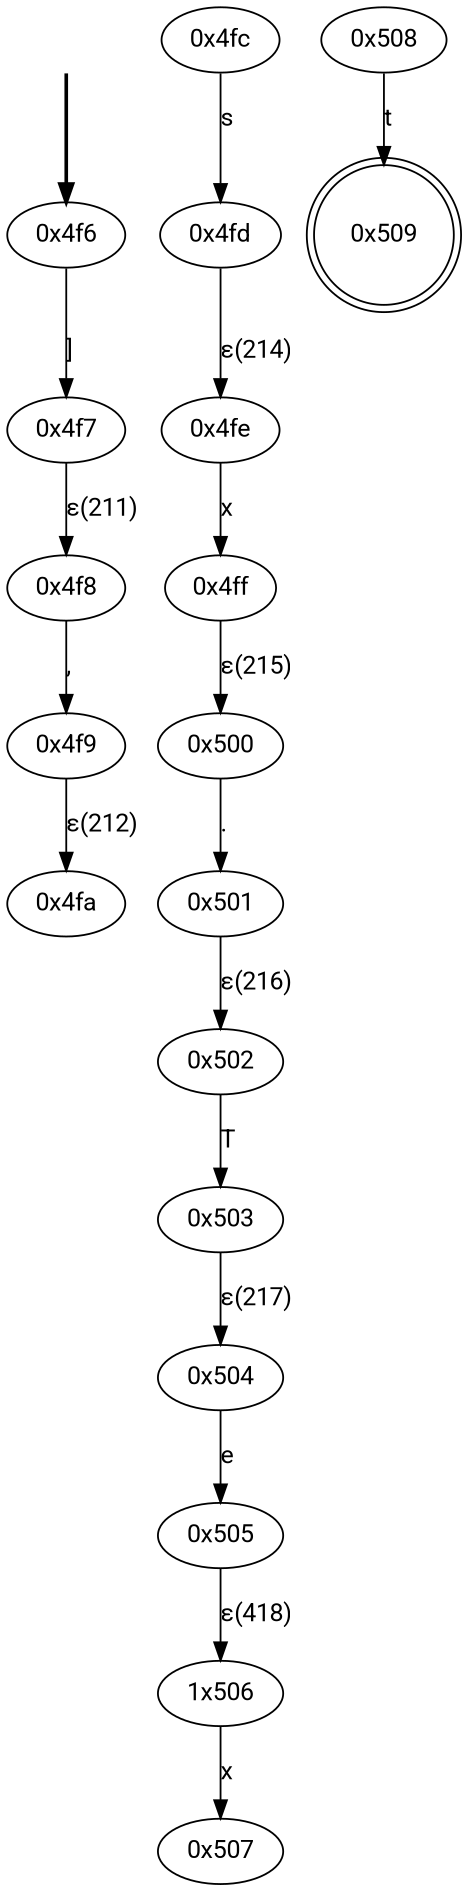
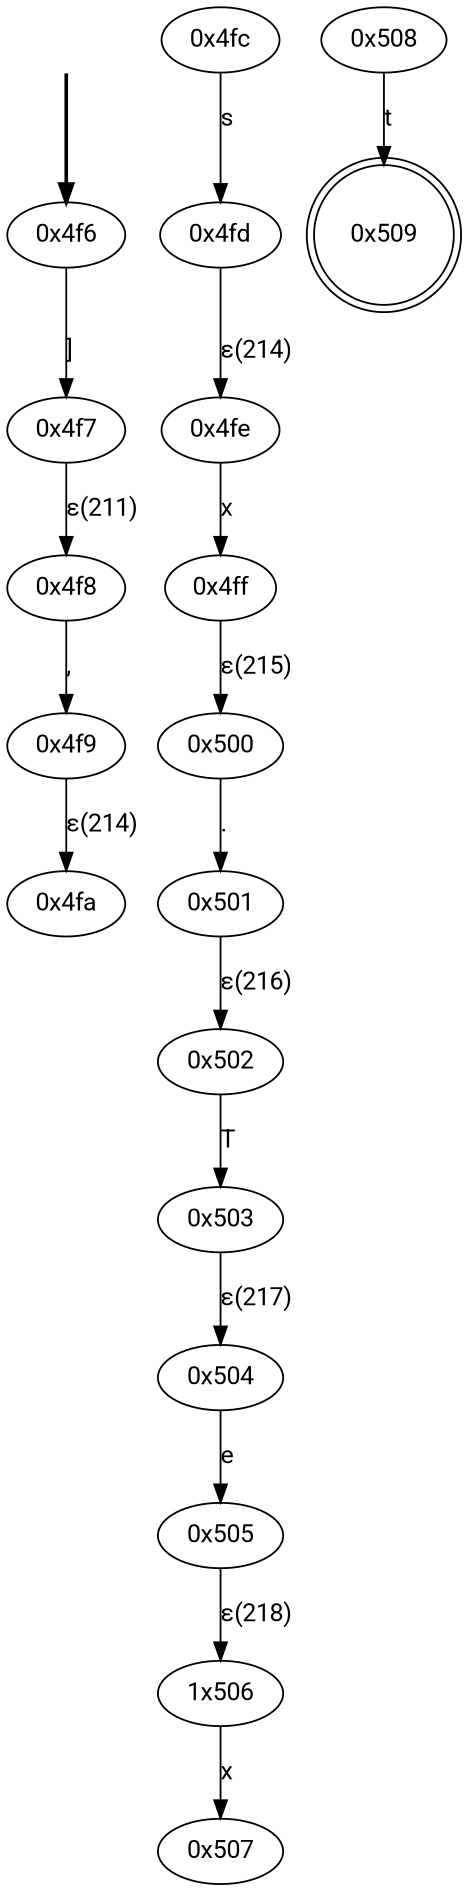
(103, 825) -> (103, 825)
(257, 1615) -> (257, 1615)
